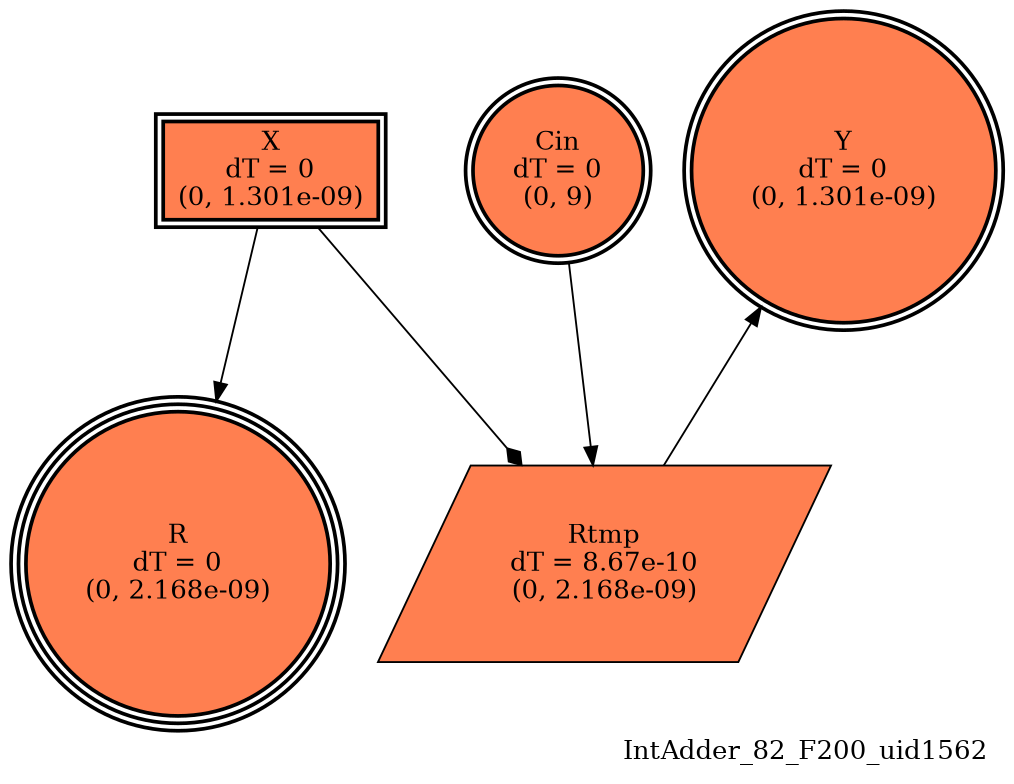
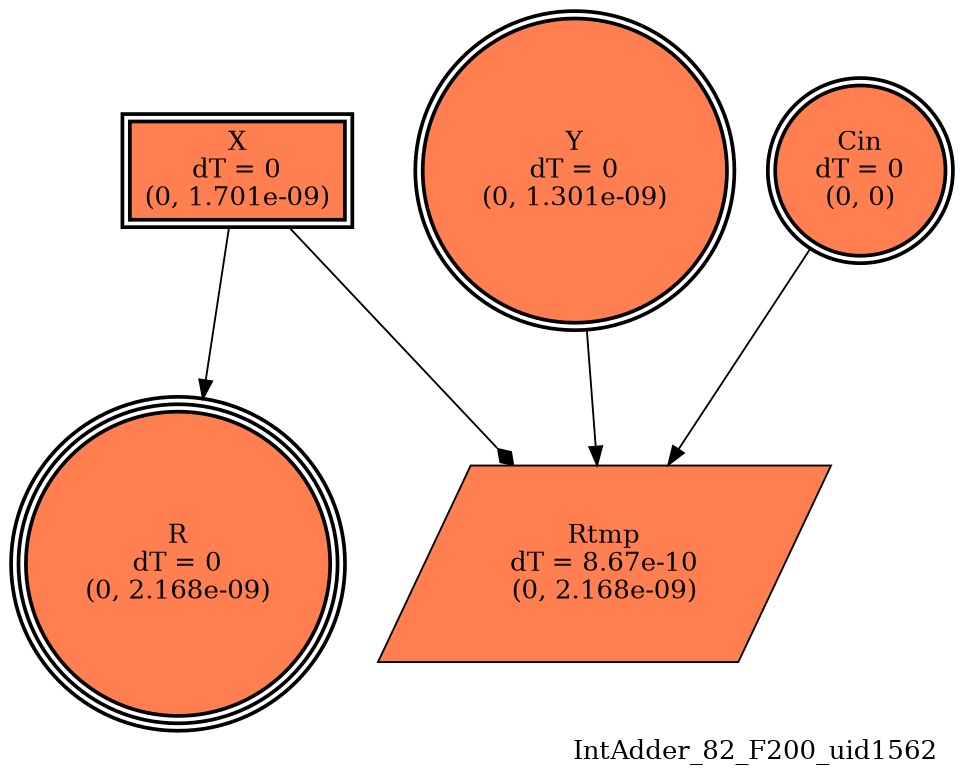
(271, 171) -> (237, 171)
(558, 171) -> (860, 171)
(707, 394) -> (591, 388)
